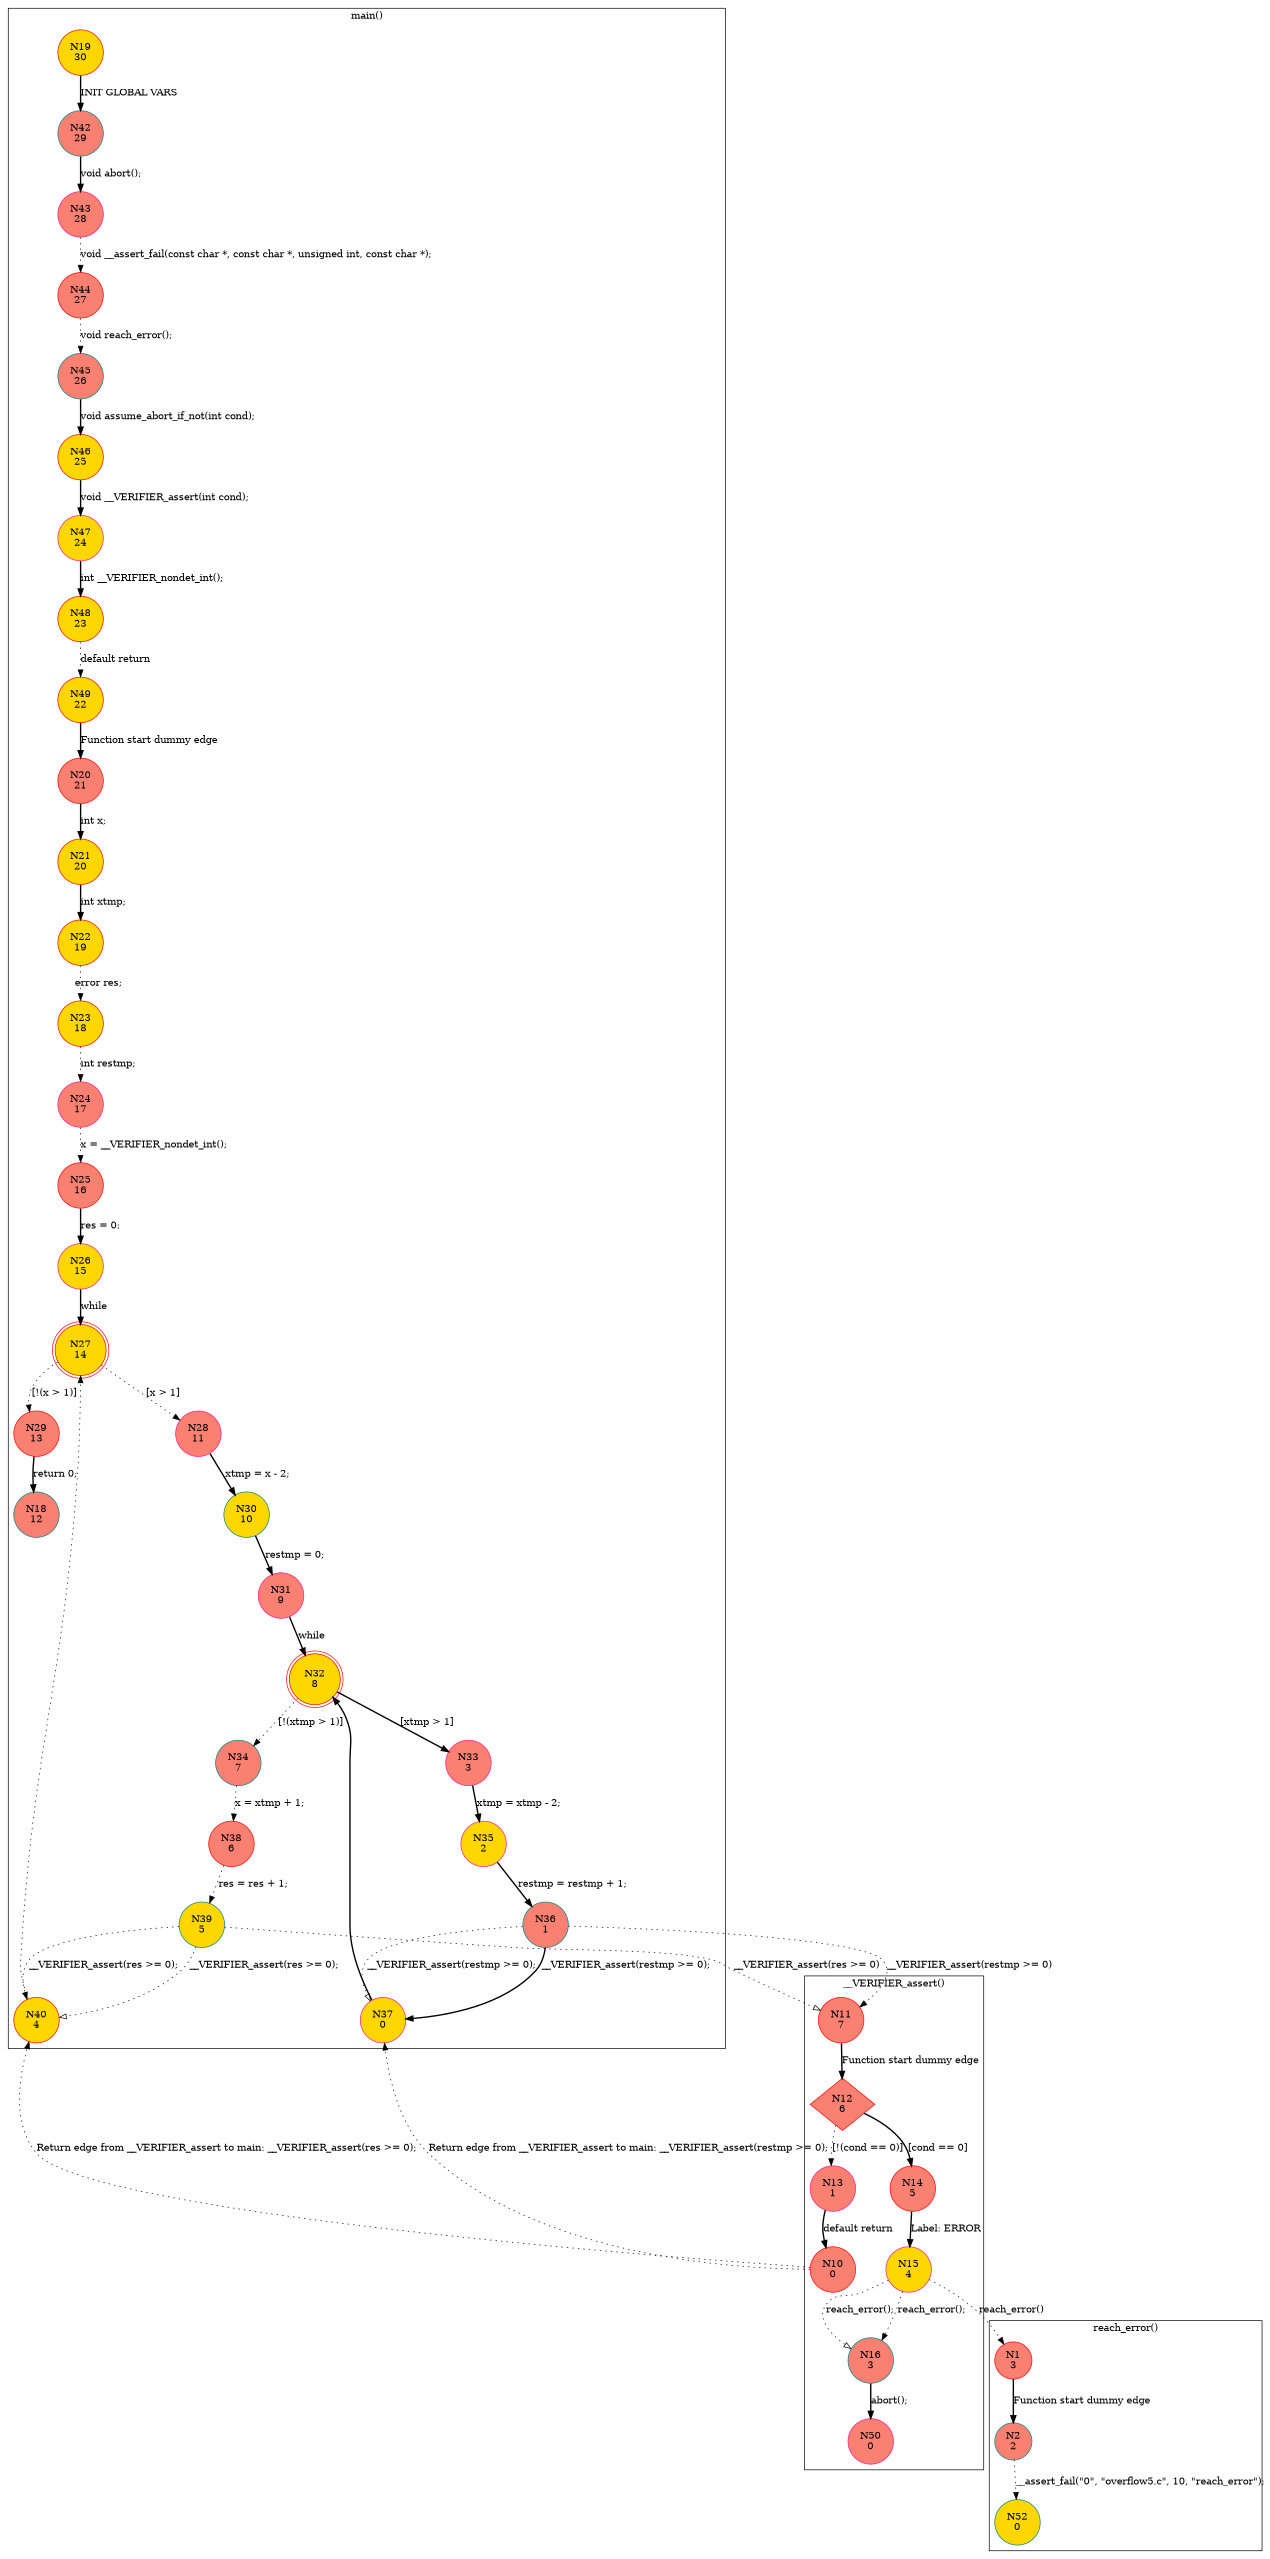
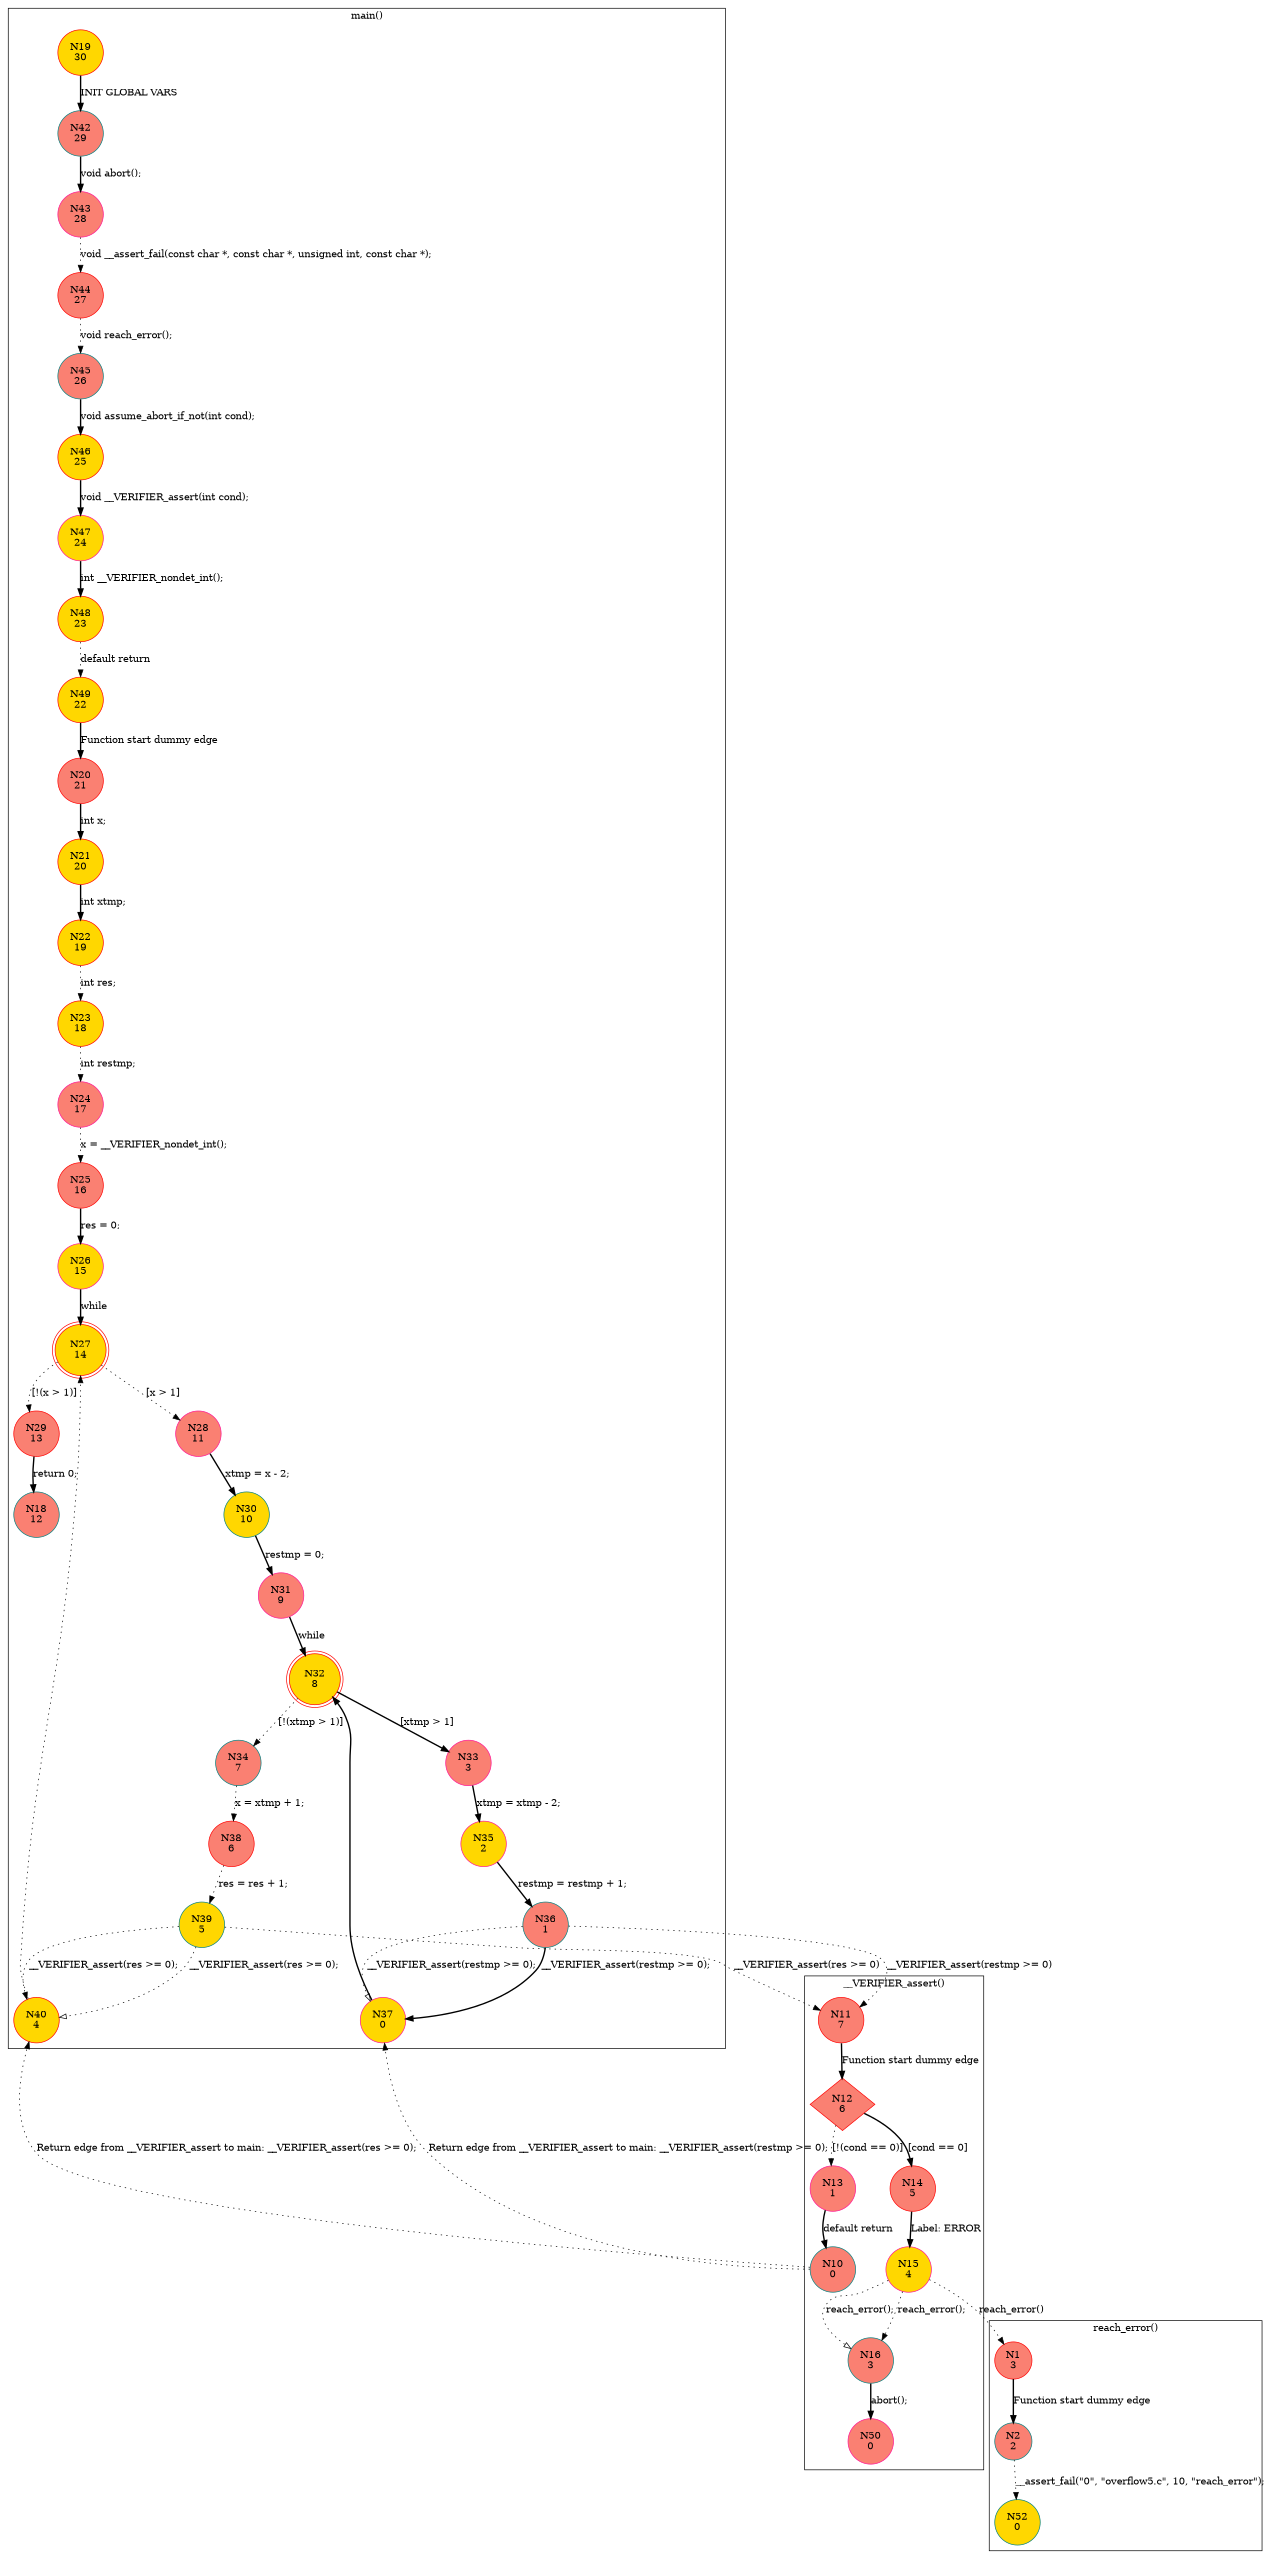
(99, 983) -> (99, 983)
(525, 1948) -> (525, 1948)
(833, 2269) -> (833, 2269)
